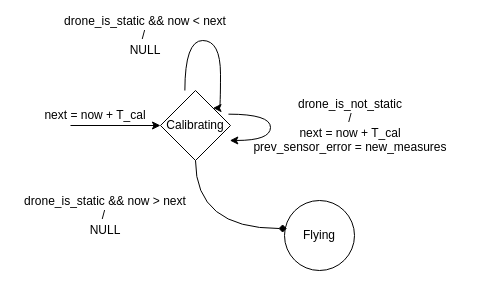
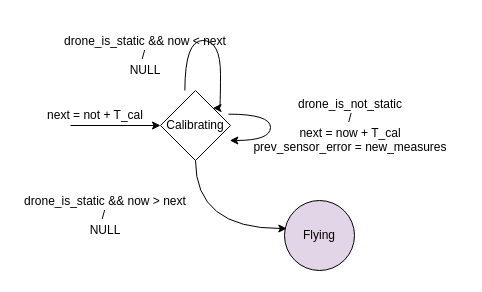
(146, 36) -> (146, 56)
(96, 116) -> (96, 116)
(278, 228) -> (278, 228)
(320, 236) -> (320, 236)
